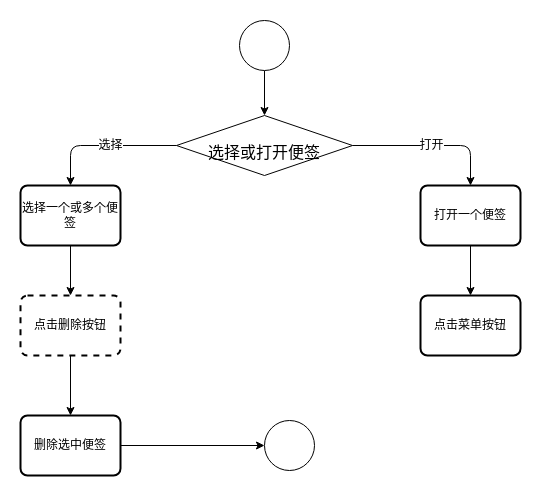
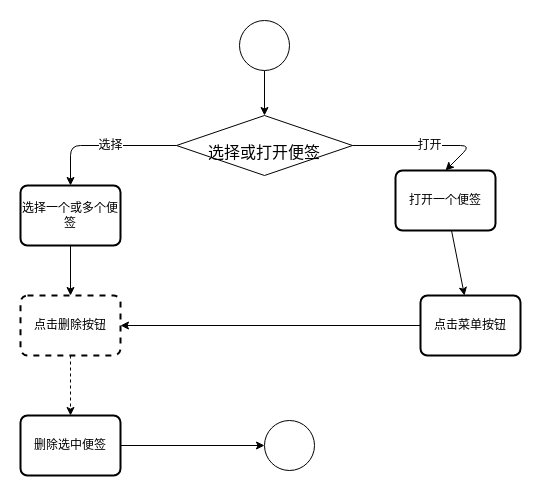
(471, 216) -> (446, 201)
none -> (274, 326)
(71, 382) -> (71, 382)
